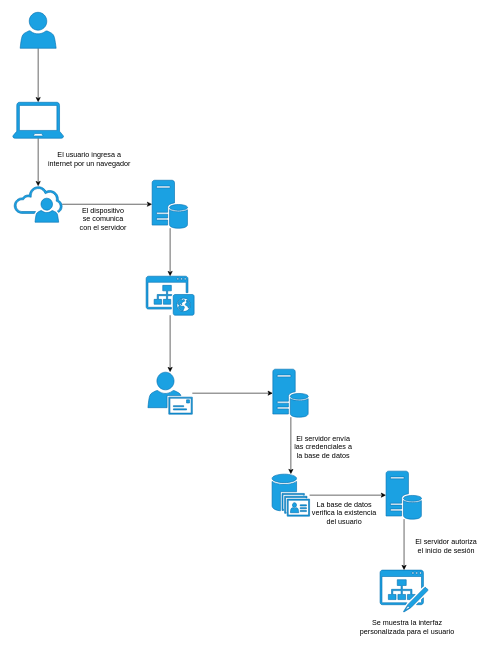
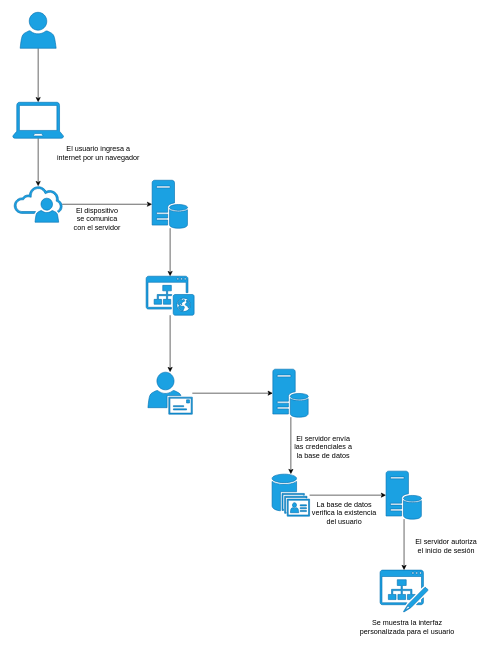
(89, 159) -> (98, 153)
(103, 219) -> (97, 219)
